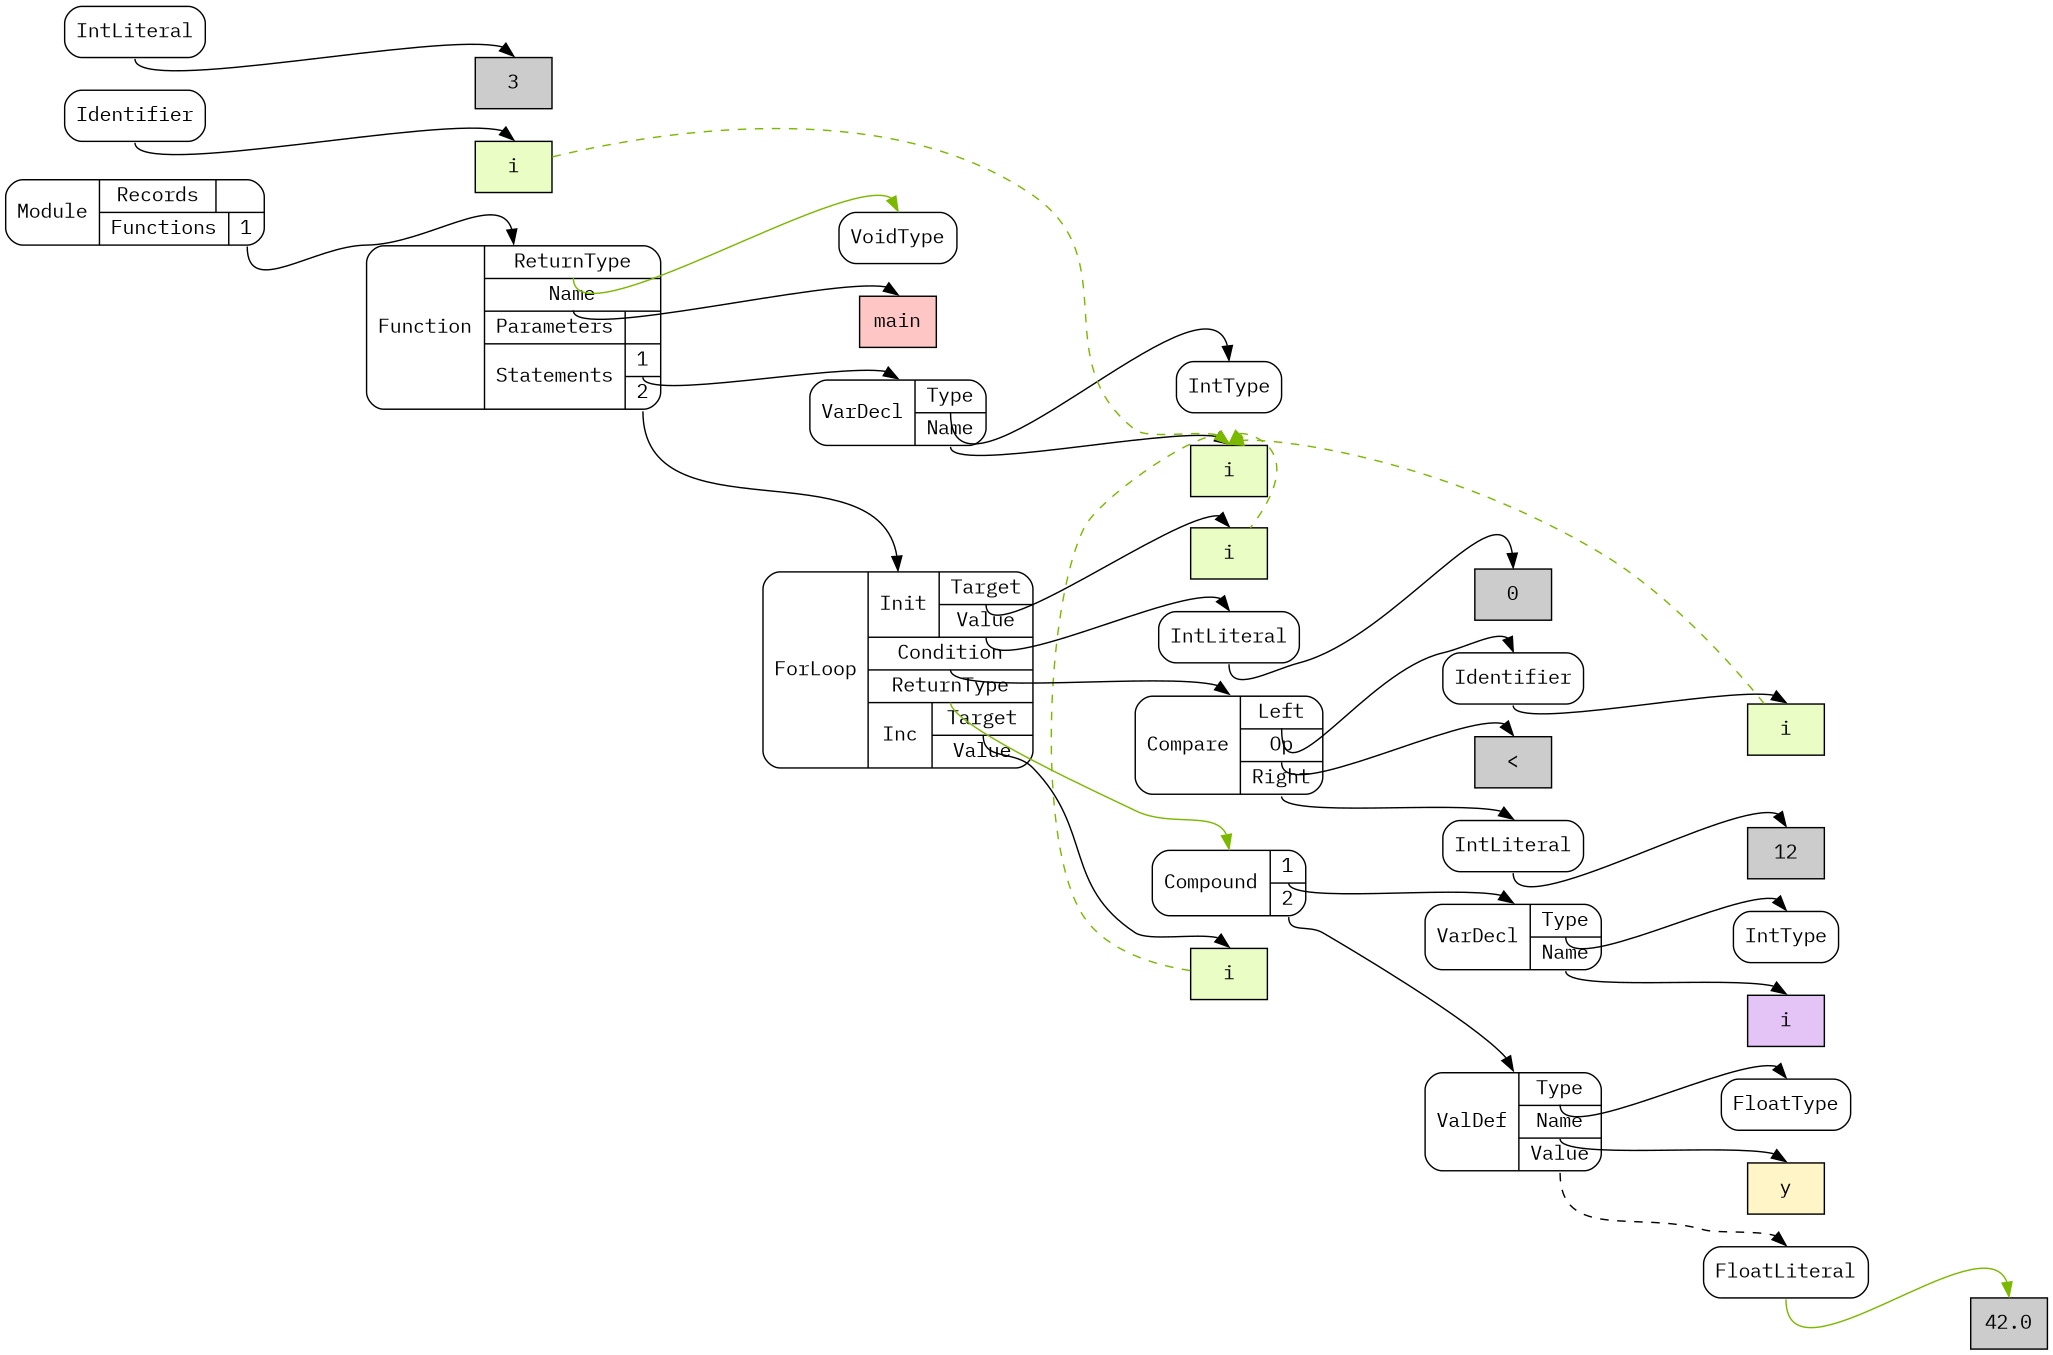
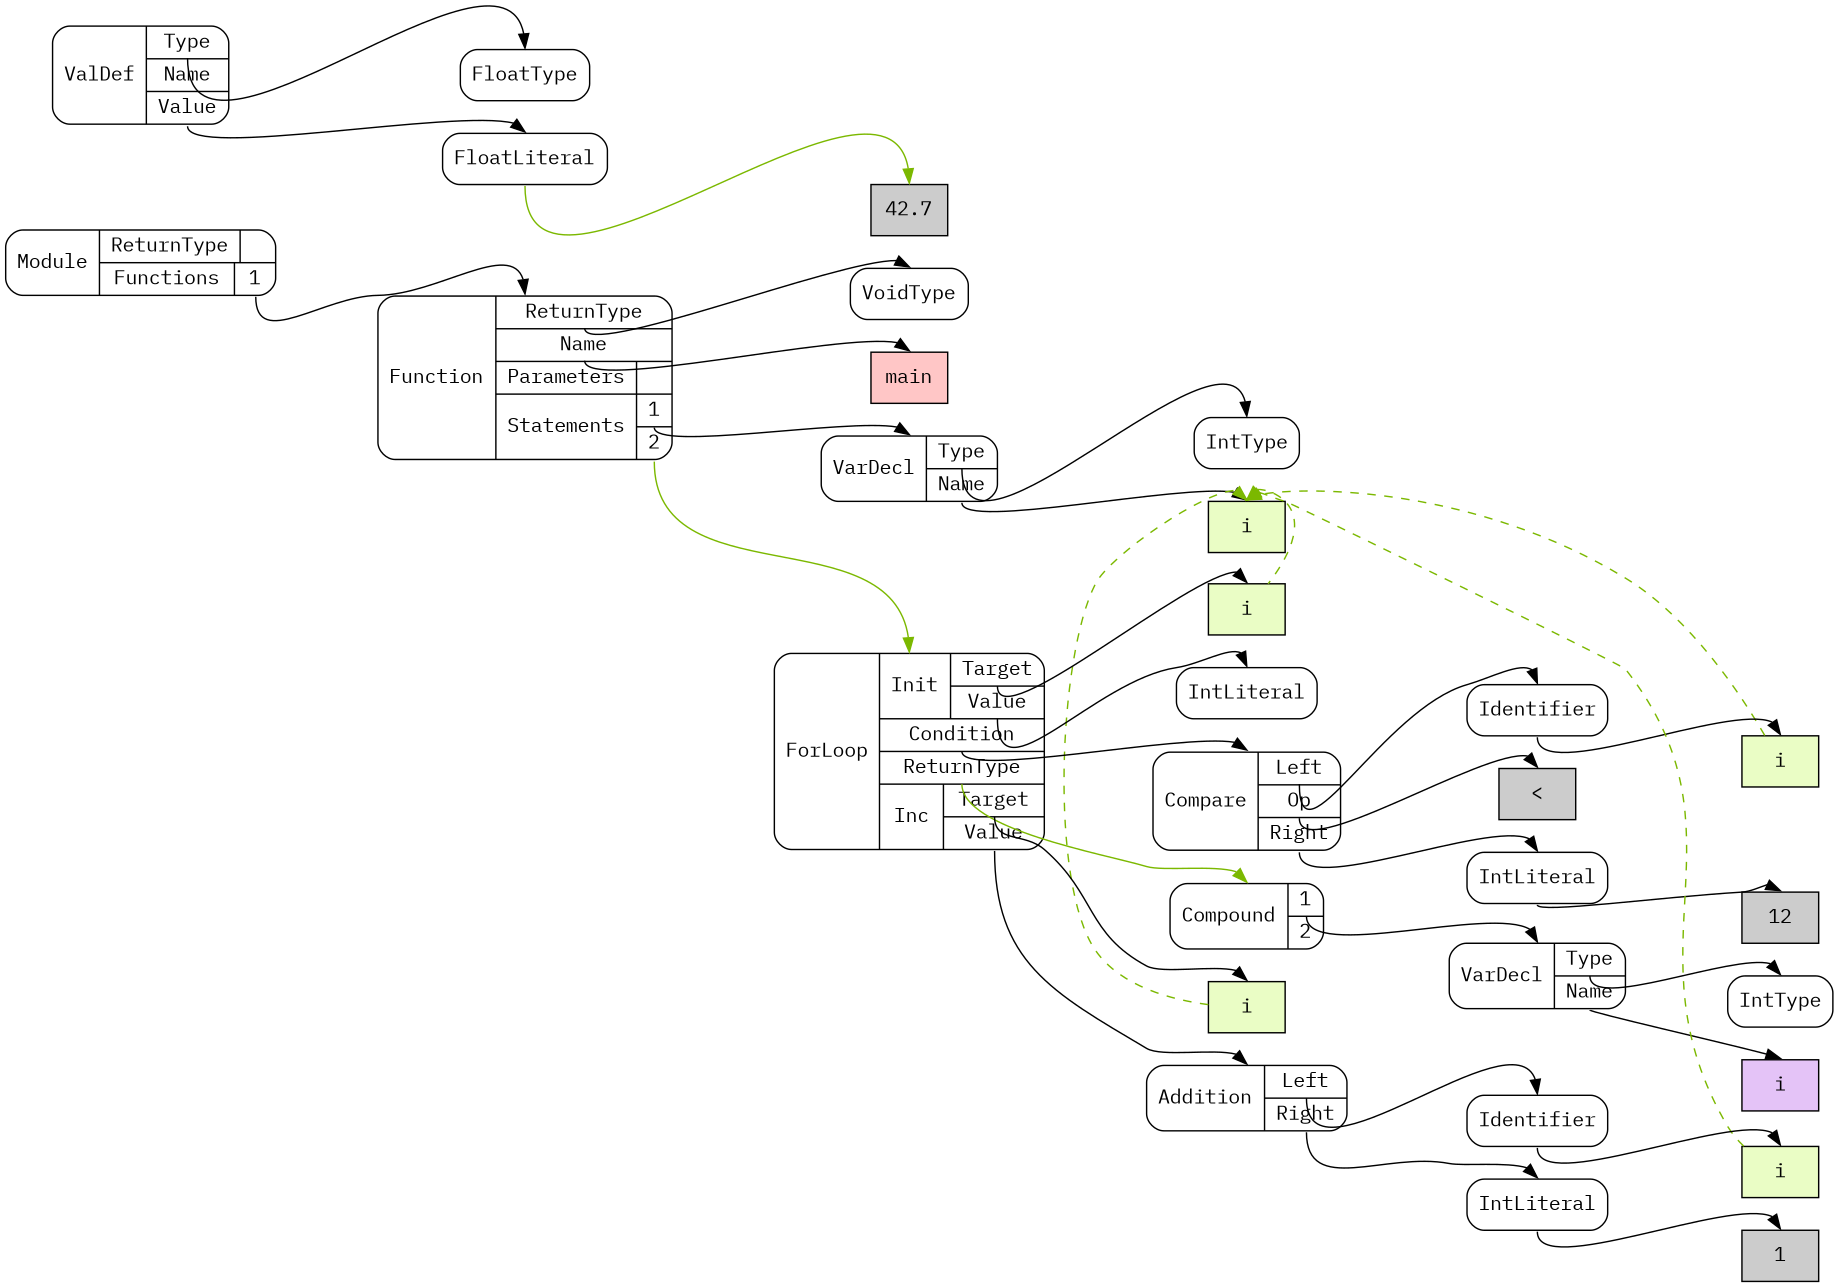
(514, 83) -> (1780, 1256)
(158, 195) -> (170, 246)
(729, 247) -> (740, 300)
(763, 490) -> (775, 555)
(1513, 595) -> none
(1400, 980) -> none
none -> (1247, 1098)
(1786, 1189) -> none
(1654, 1223) -> (349, 130)
(2009, 1324) -> (909, 210)
